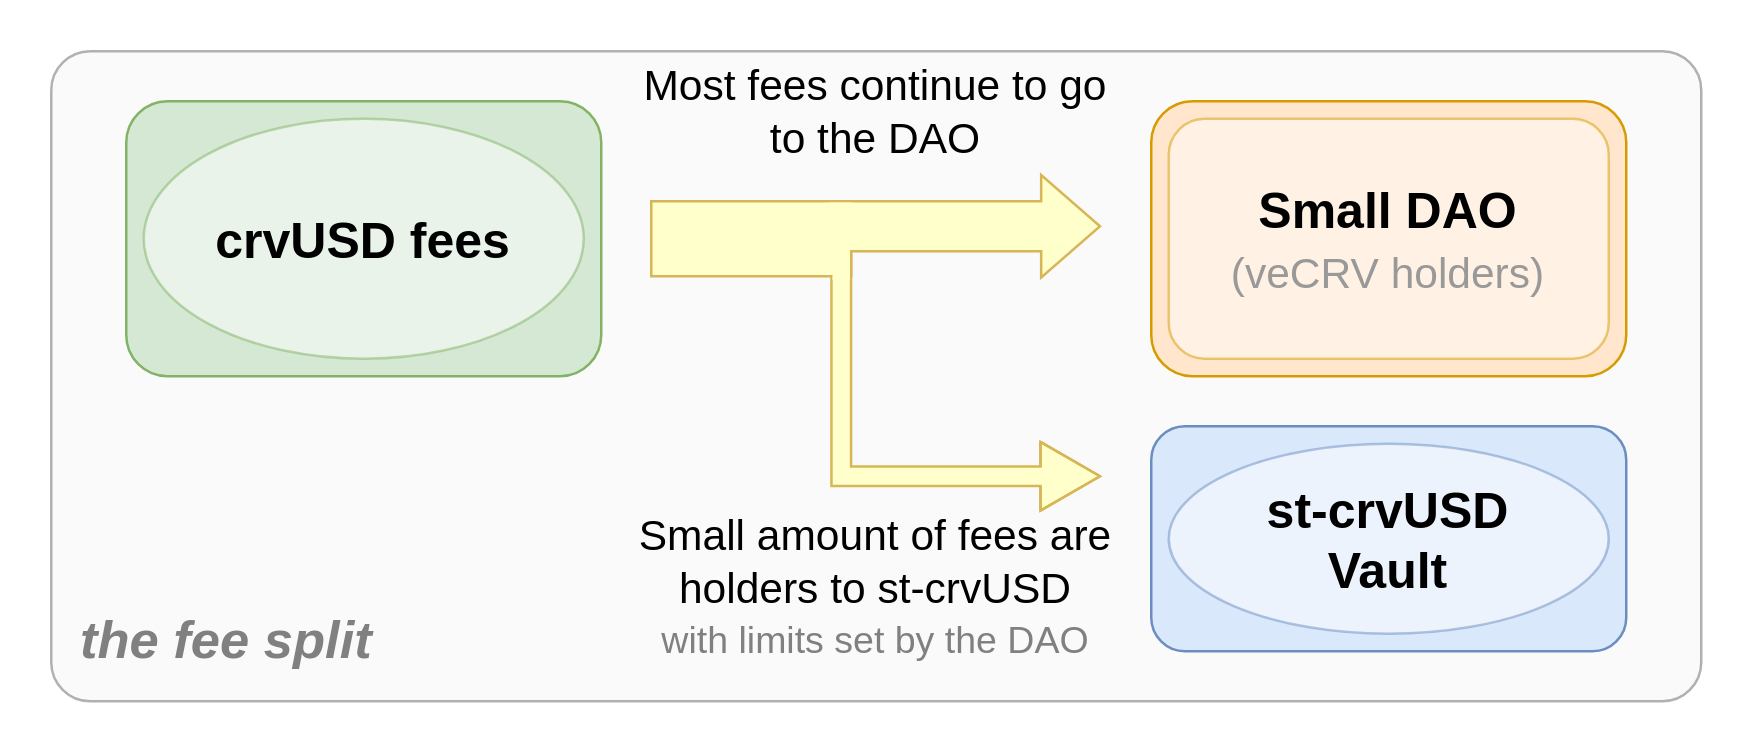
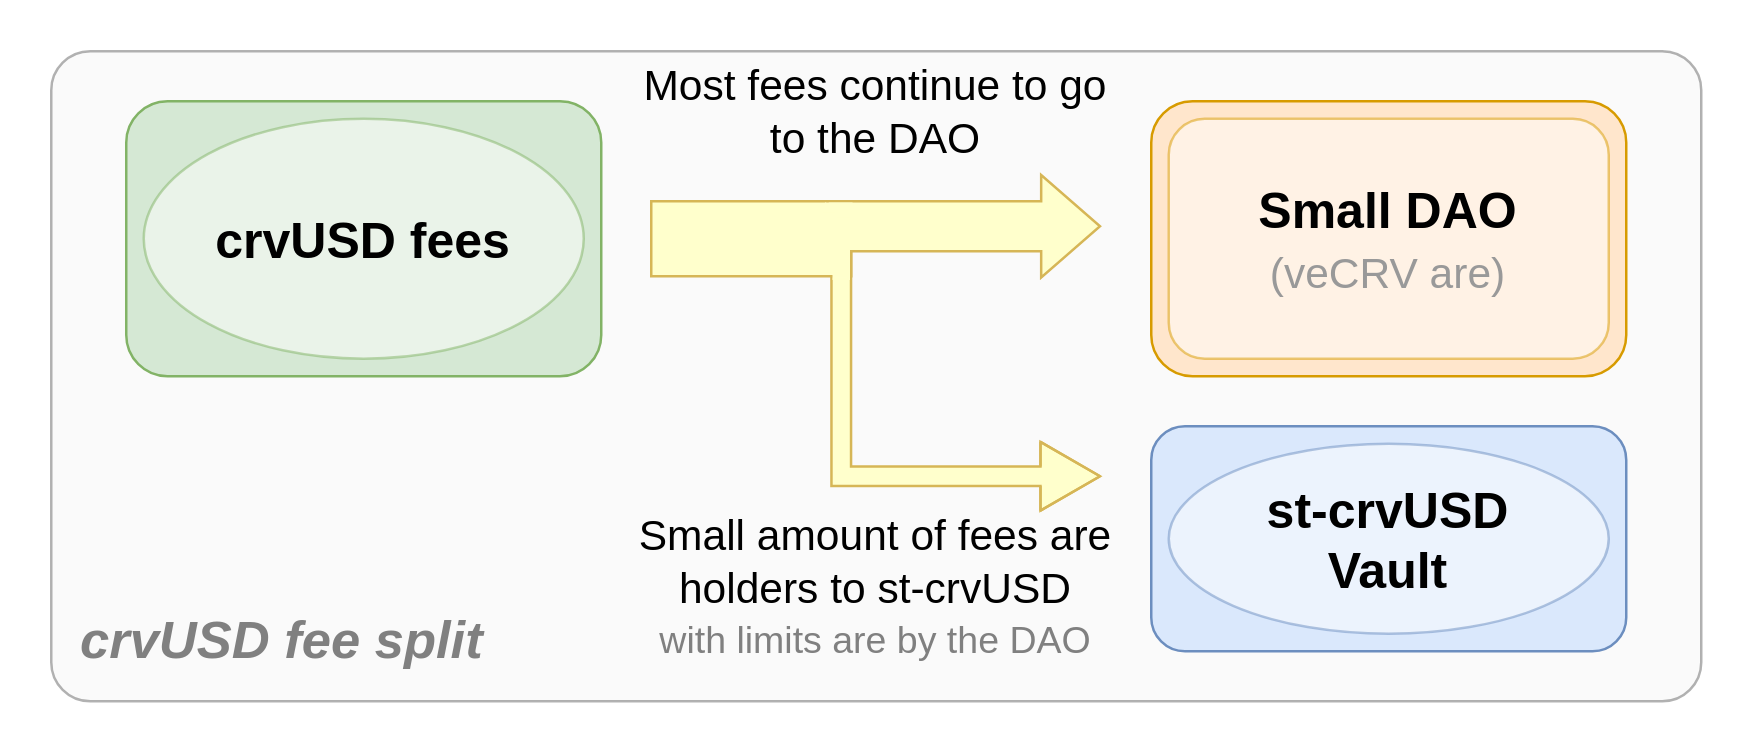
(1389, 276) -> (1389, 276)
(198, 639) -> (230, 639)
(876, 639) -> (876, 639)
